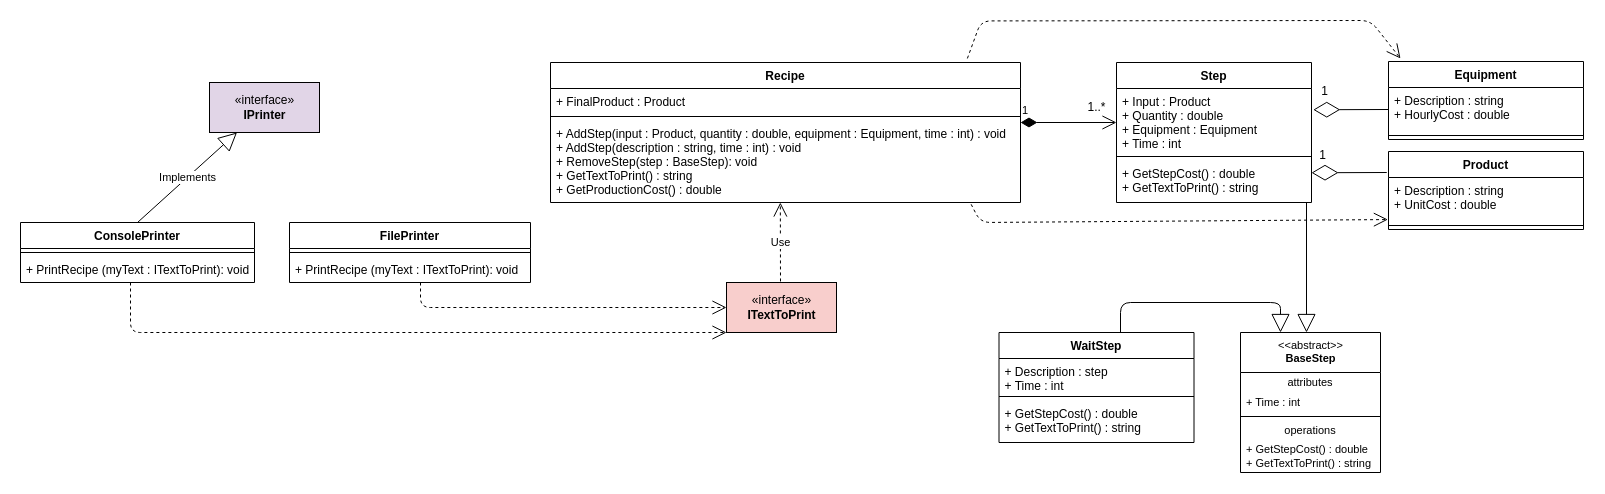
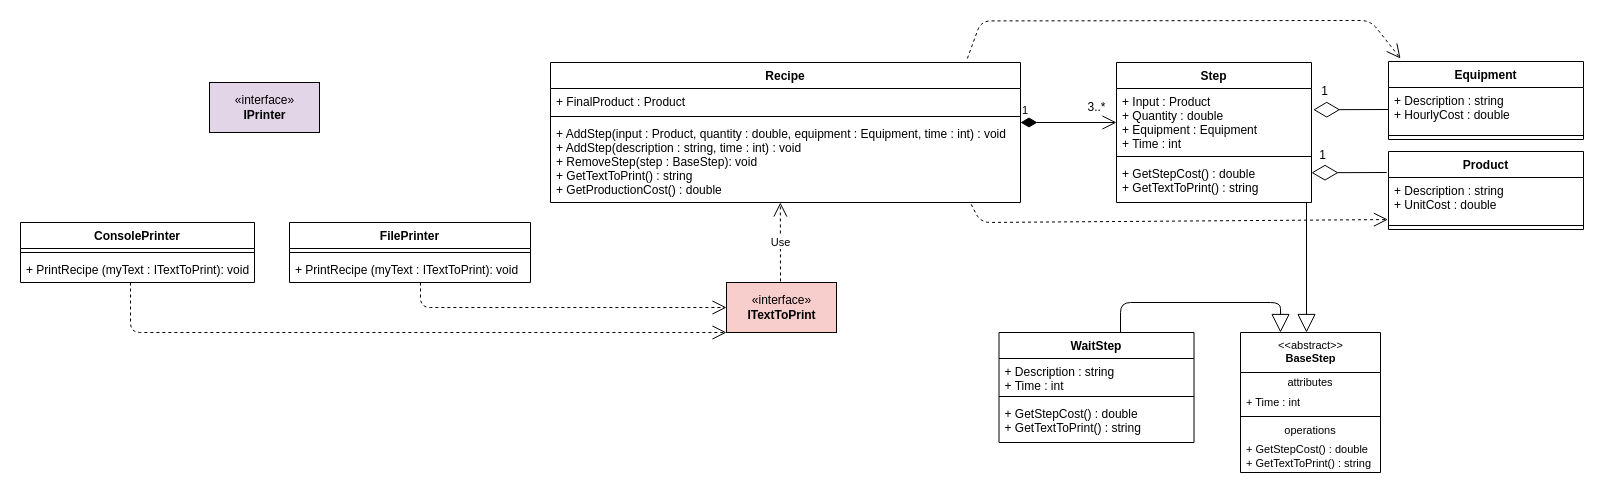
(1097, 108) -> (1097, 108)
(181, 184) -> none
(1062, 372) -> (1068, 372)
